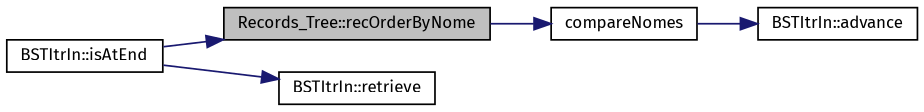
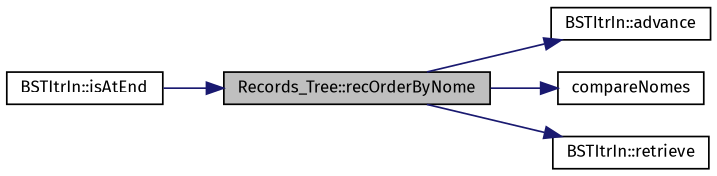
(719, 24) -> (486, 58)
(213, 71) -> (486, 118)
